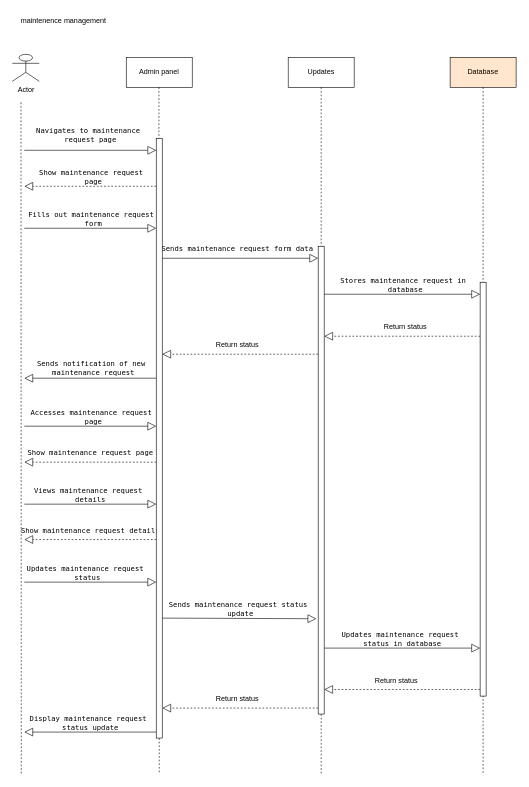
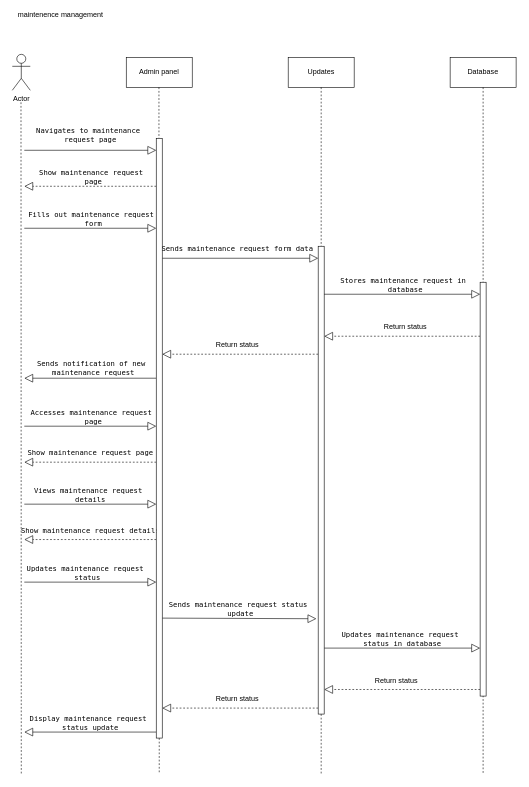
(63, 21) -> (60, 15)
(26, 68) -> (21, 72)
(483, 72) -> (483, 72)
